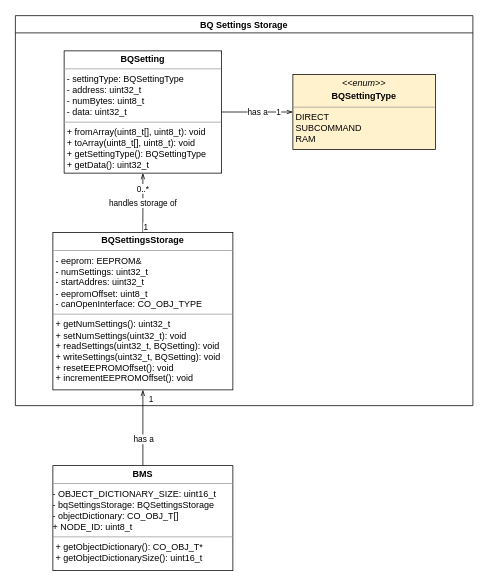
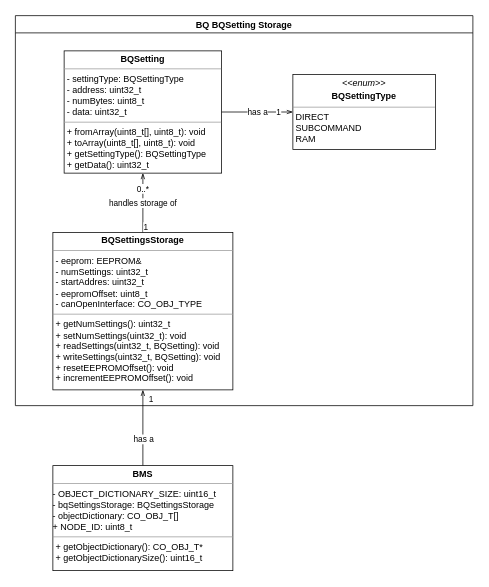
(244, 24) -> (244, 24)
(364, 112) -> (364, 112)
